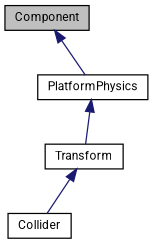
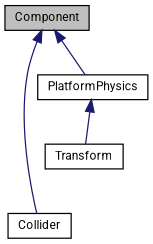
(58, 197) -> (25, 128)
